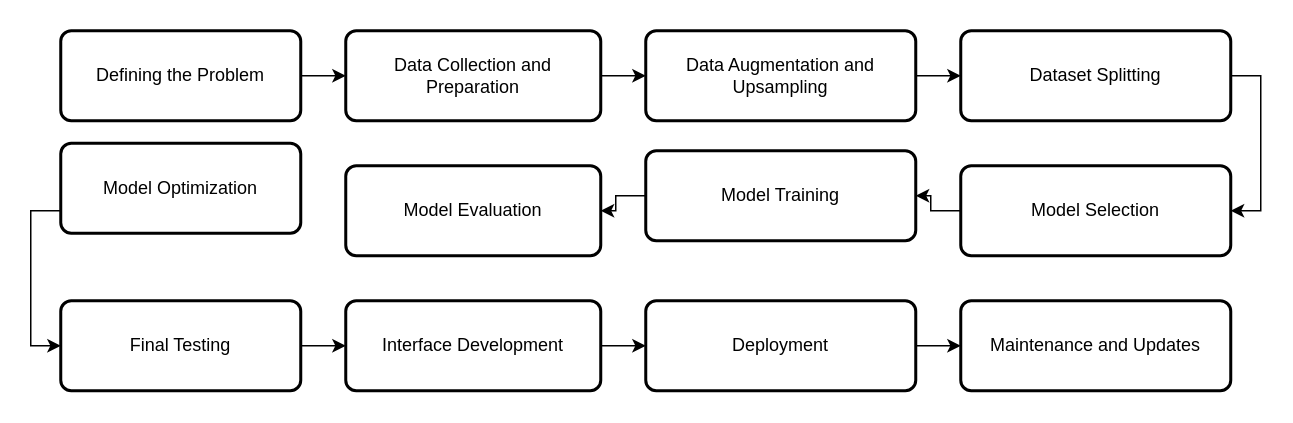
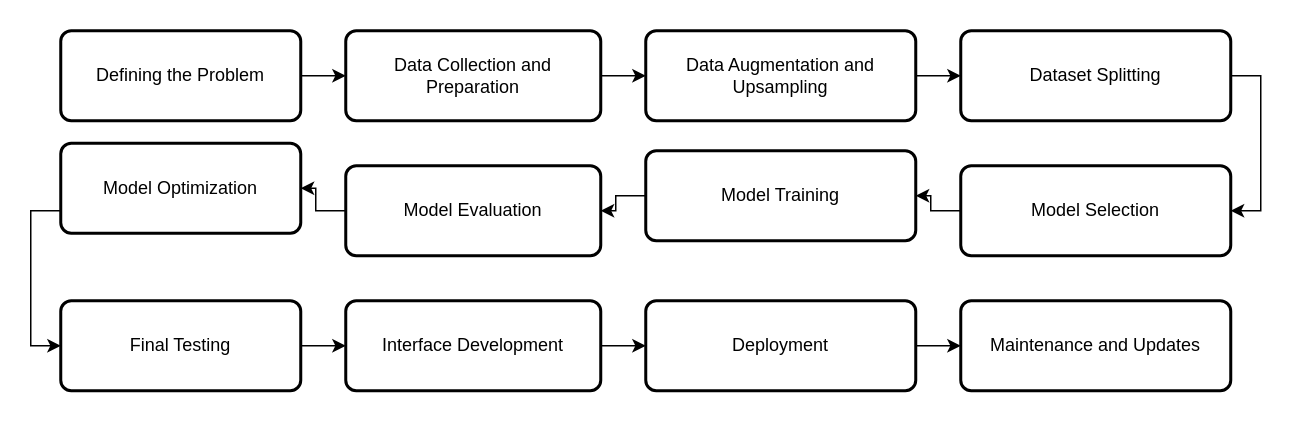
none -> (317, 211)
